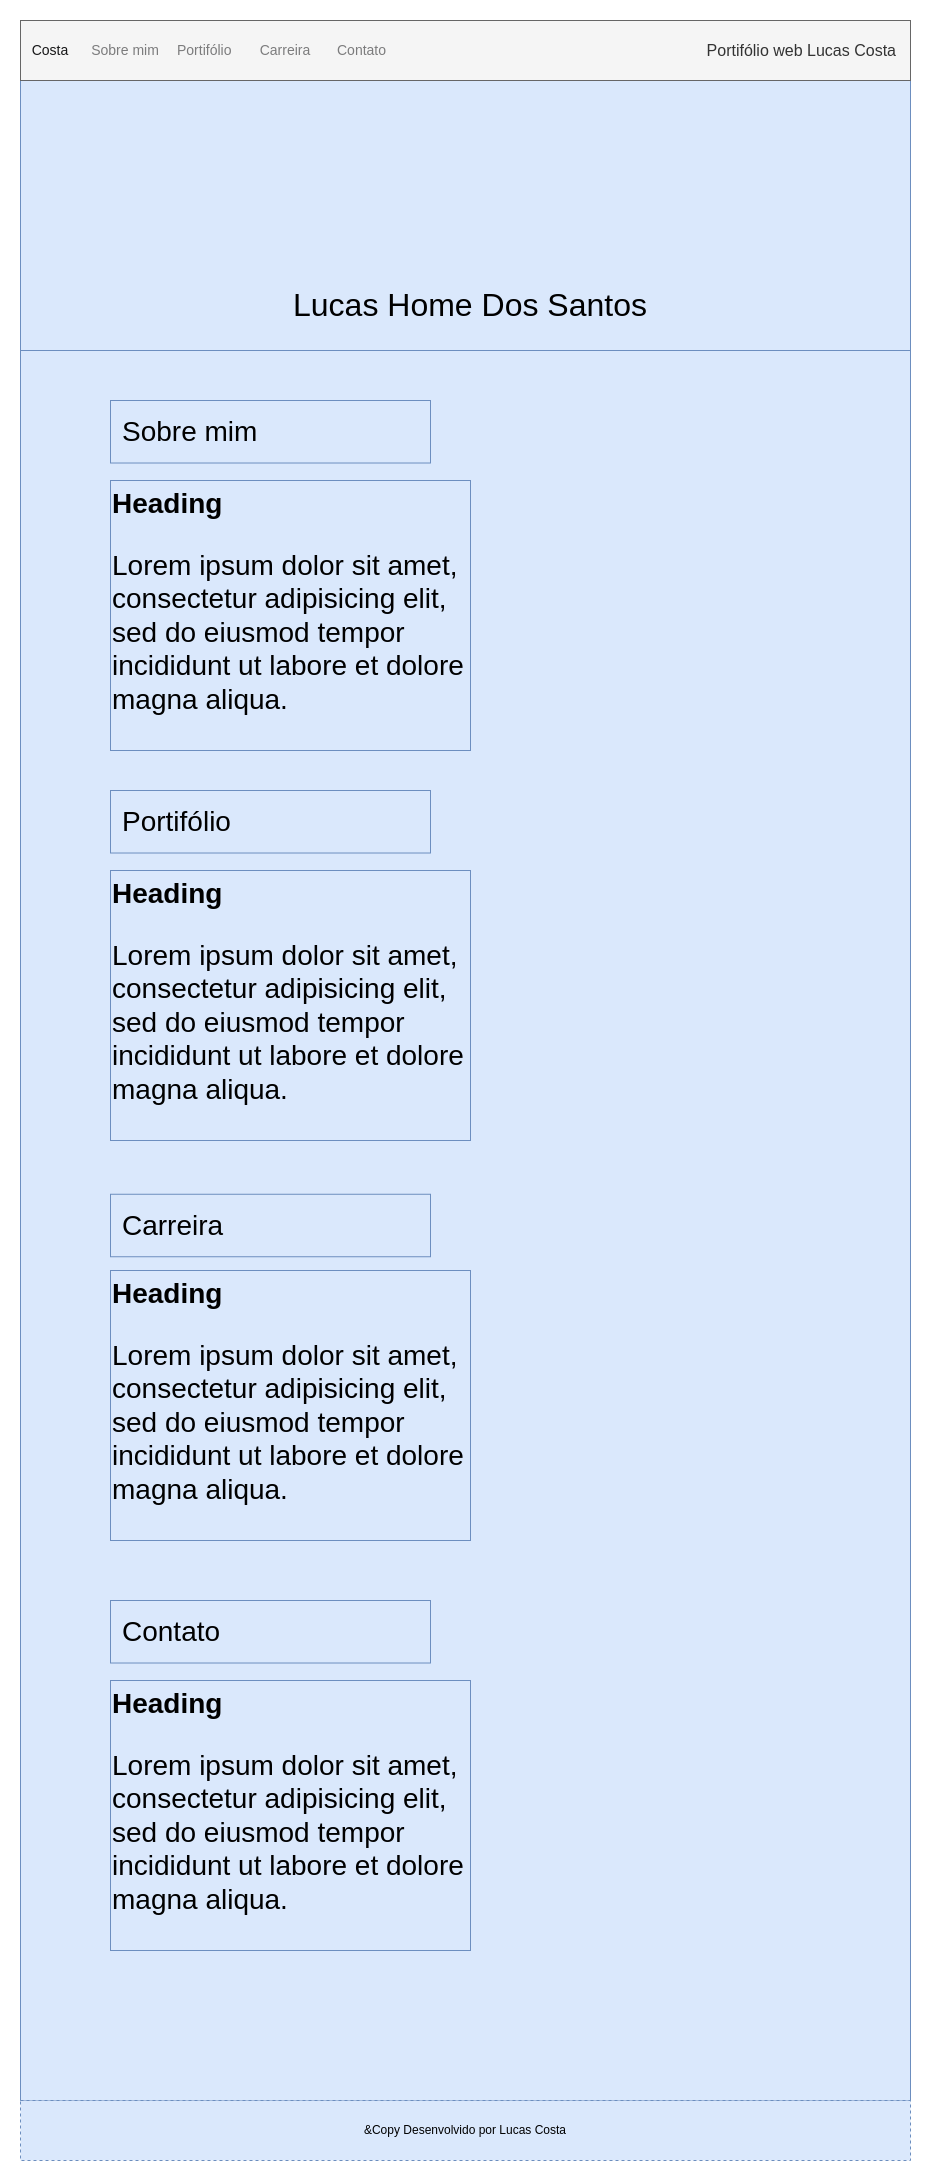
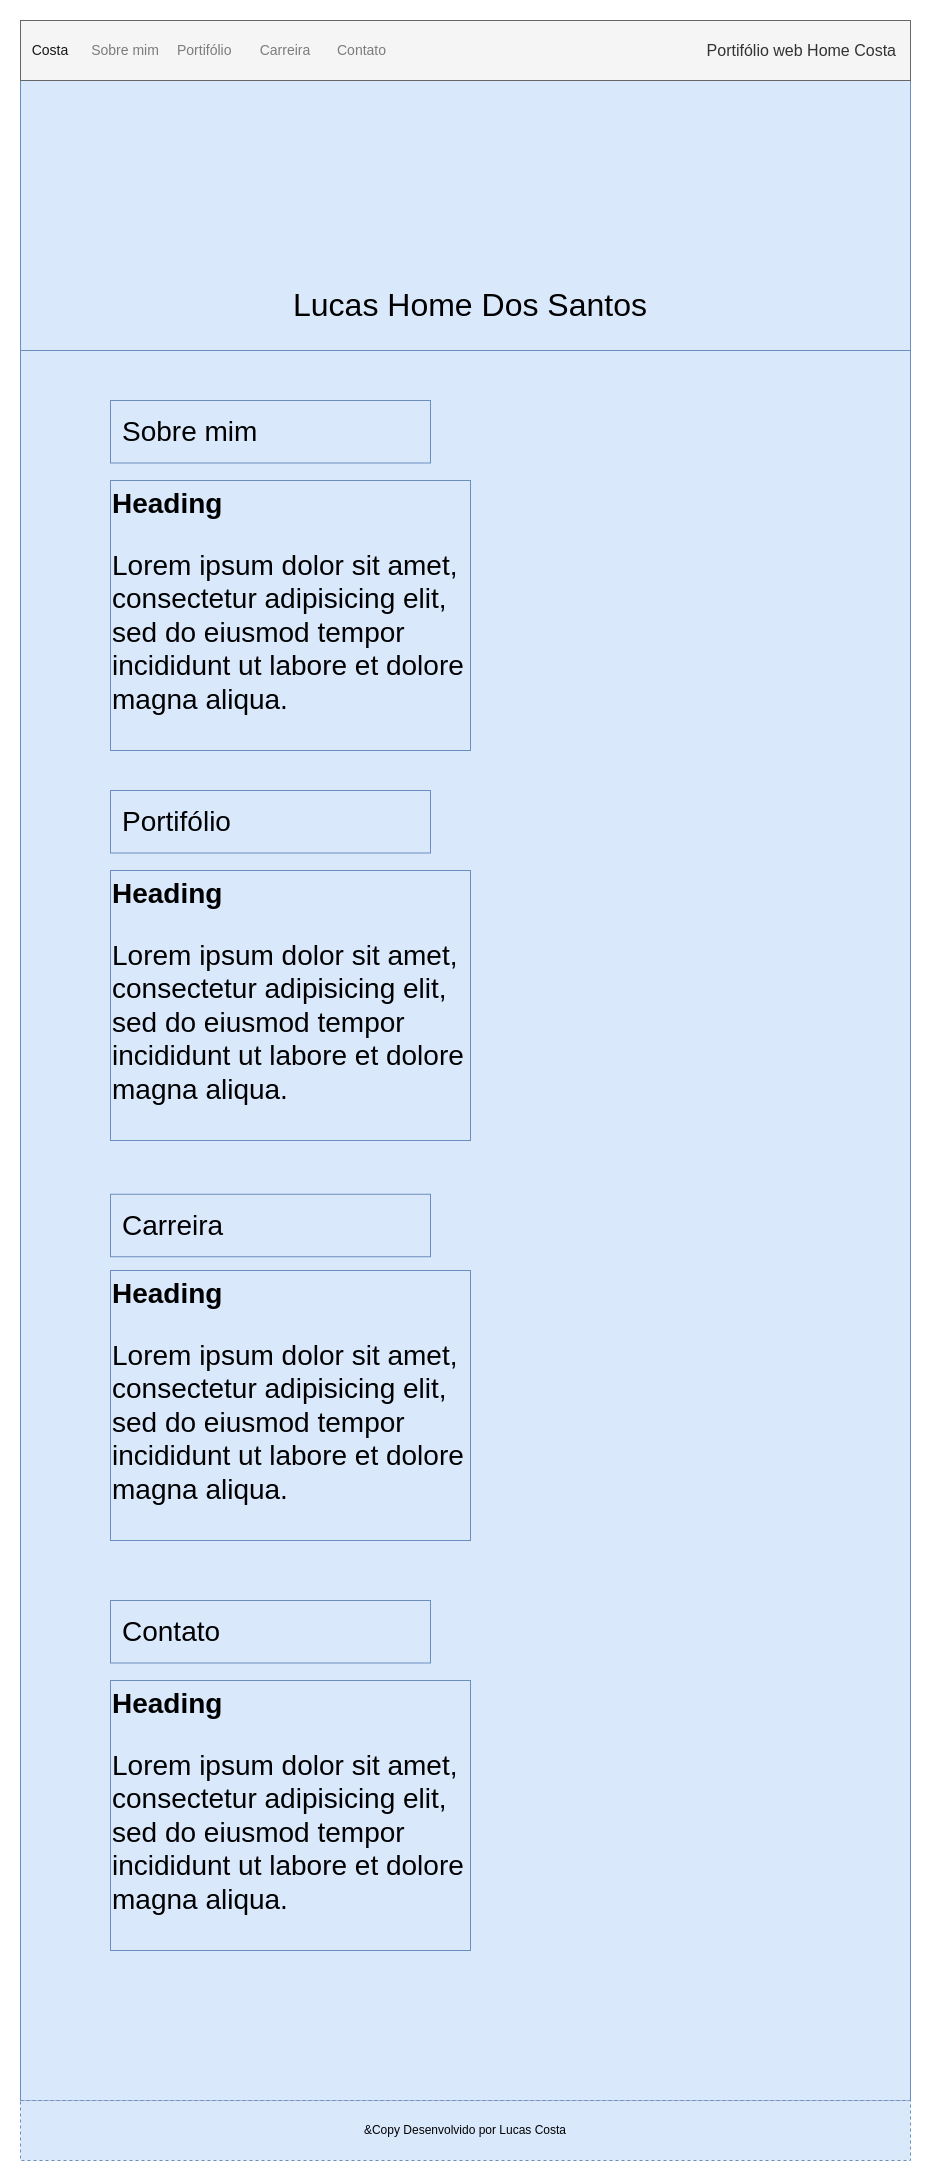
(793, 51) -> (797, 51)
